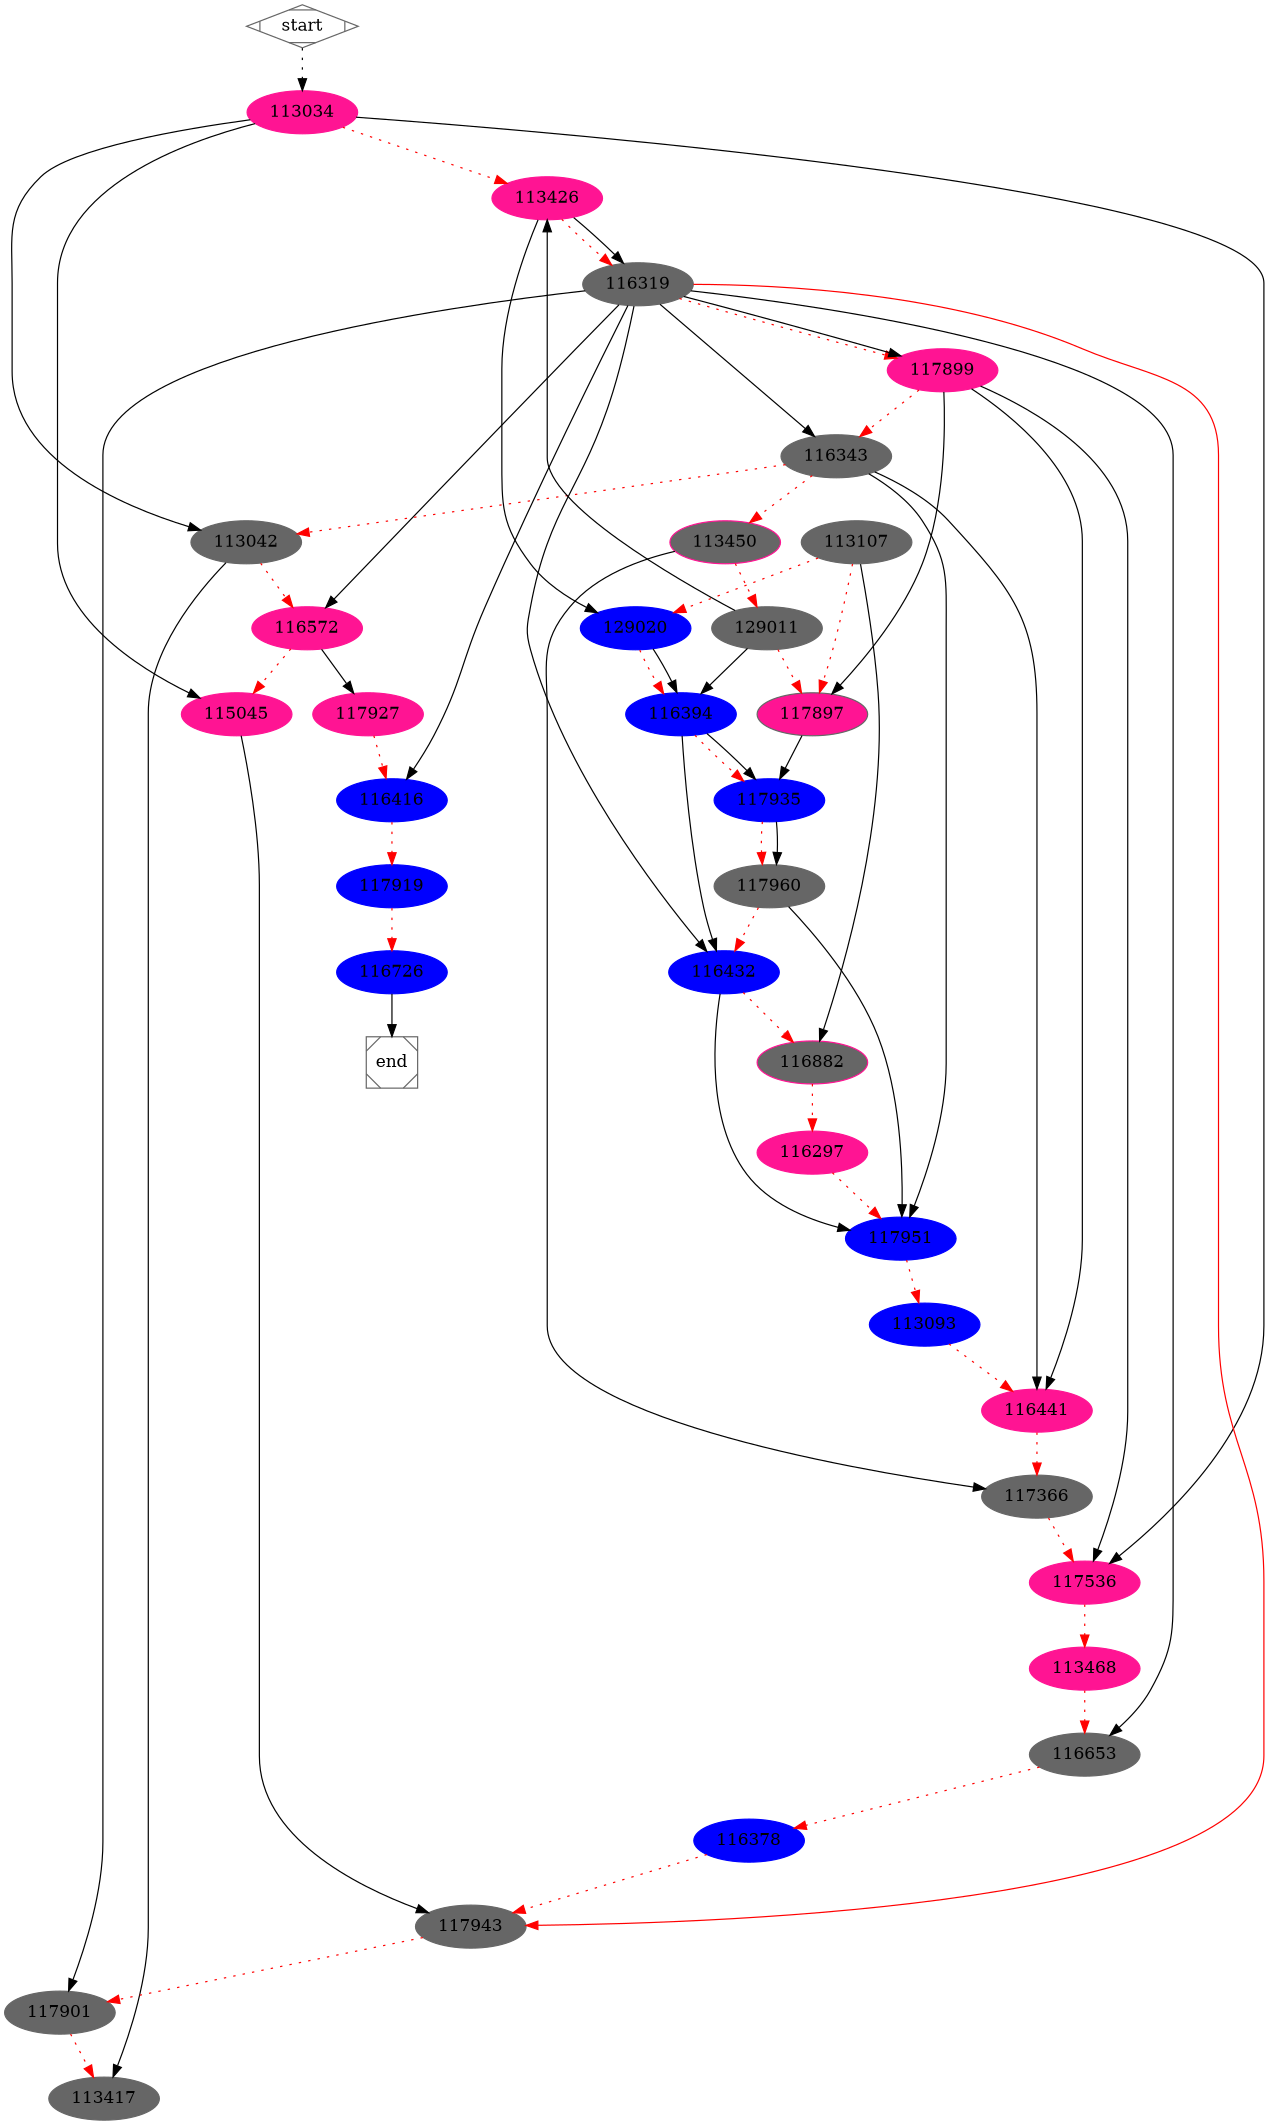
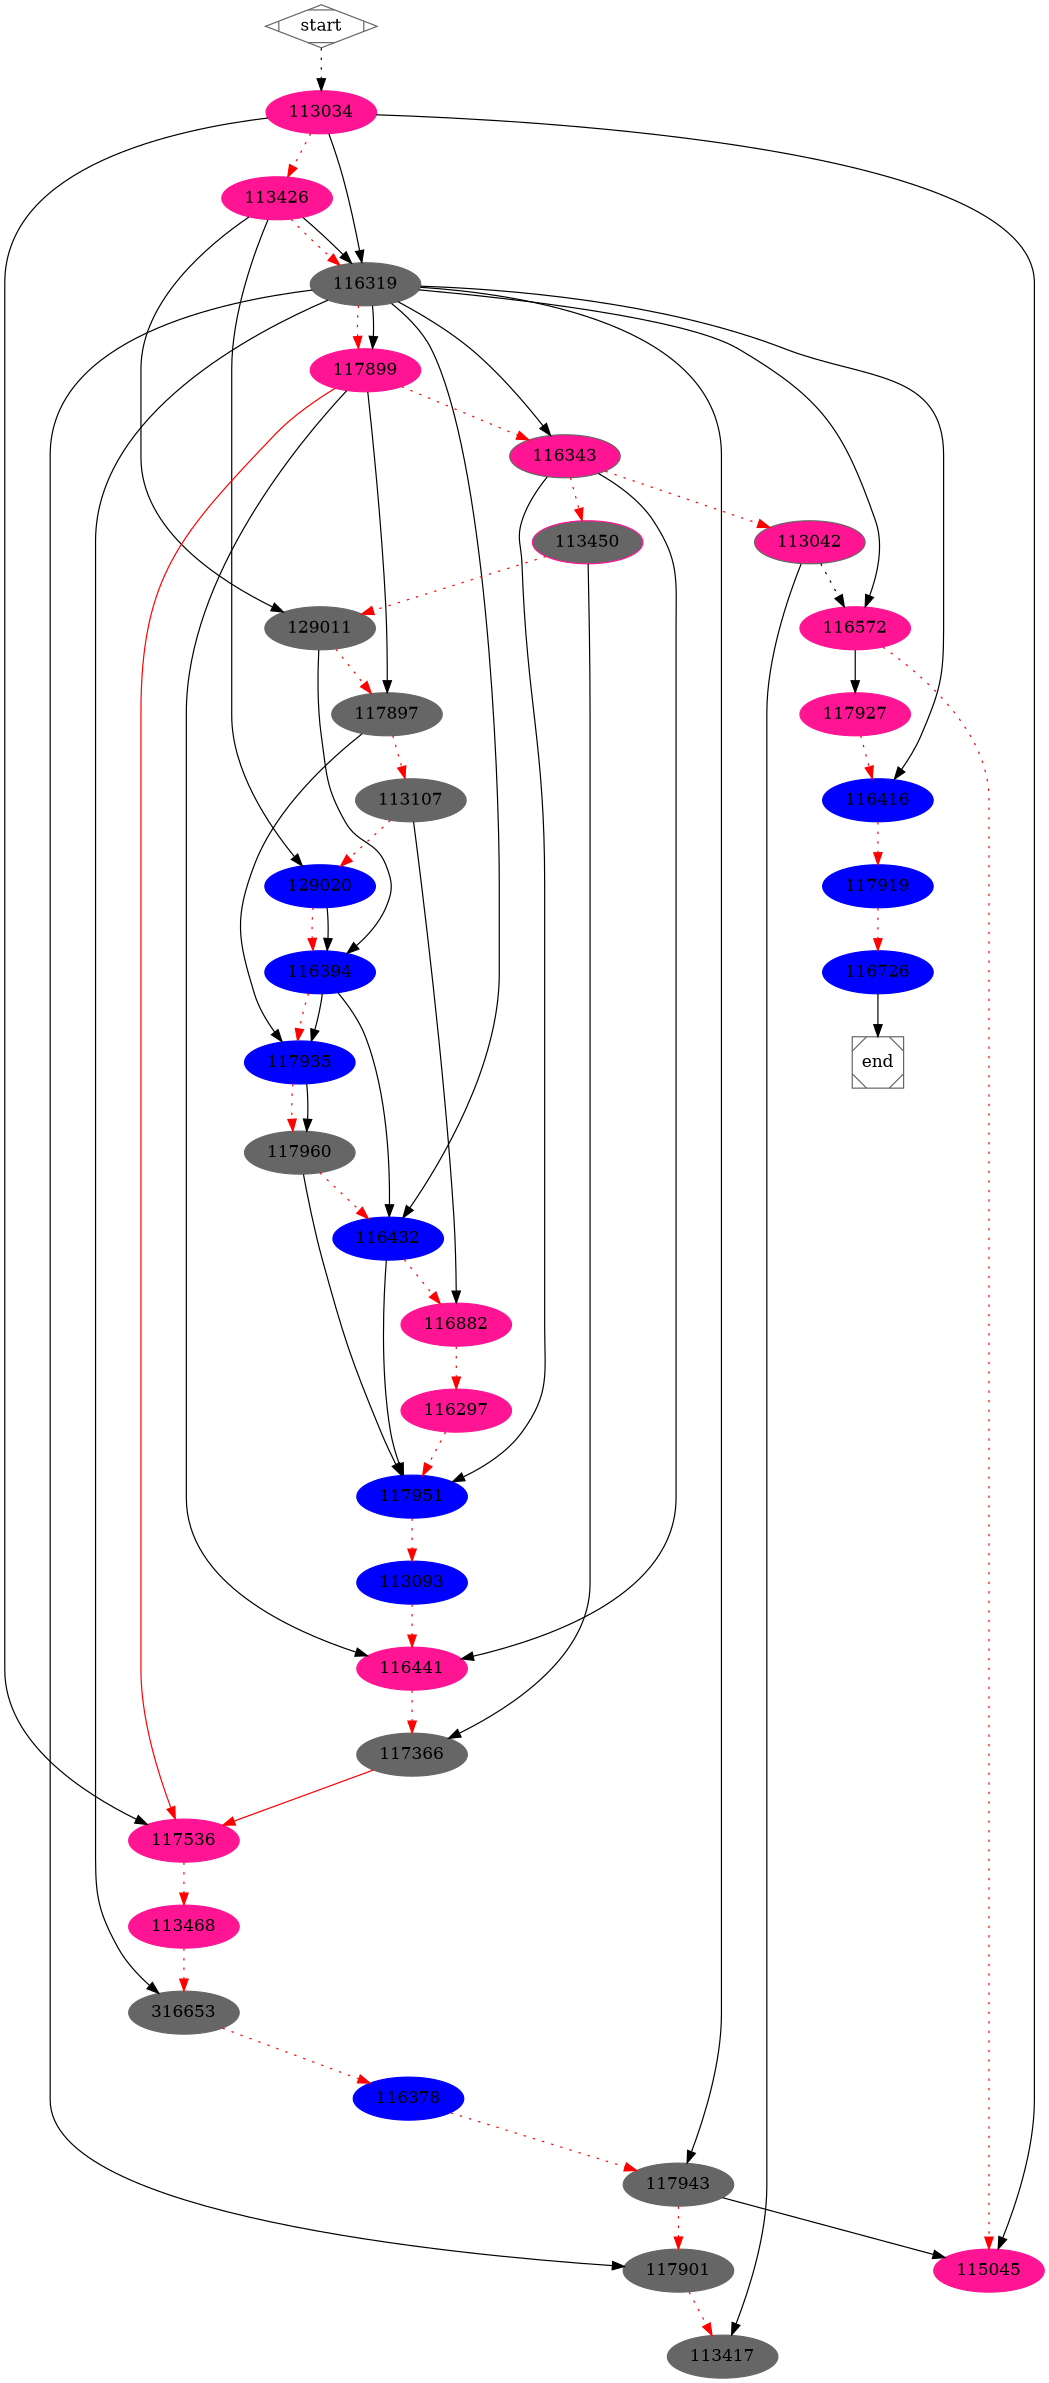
(12, 286) -> (347, 191)
(836, 456) -> (565, 456)
(555, 479) -> (141, 409)
(246, 542) -> (810, 542)
(273, 580) -> (830, 580)
(840, 623) -> (397, 751)
(812, 714) -> (387, 714)
(1128, 935) -> (141, 1064)
(812, 1062) -> (456, 1325)
(1218, 1204) -> (721, 1117)
(259, 1362) -> (828, 2226)
(1058, 1535) -> (304, 1796)
(1085, 1755) -> (184, 2013)
